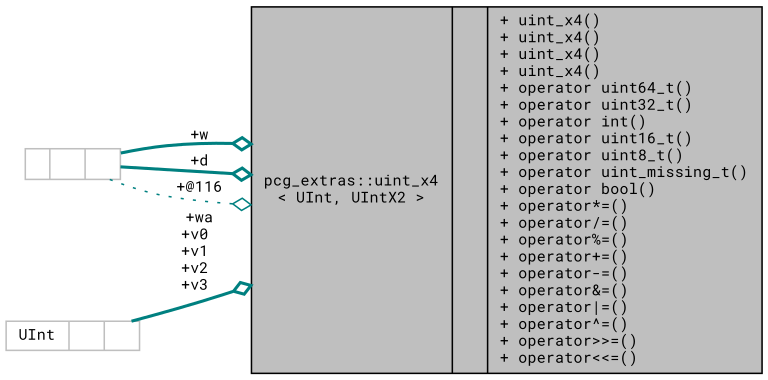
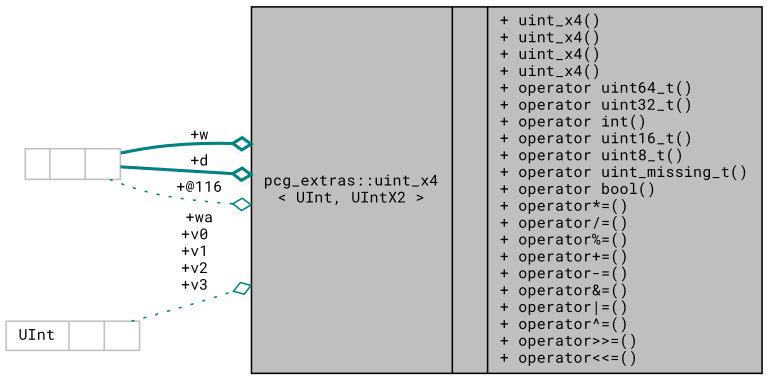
(183, 307) -> (183, 307)
